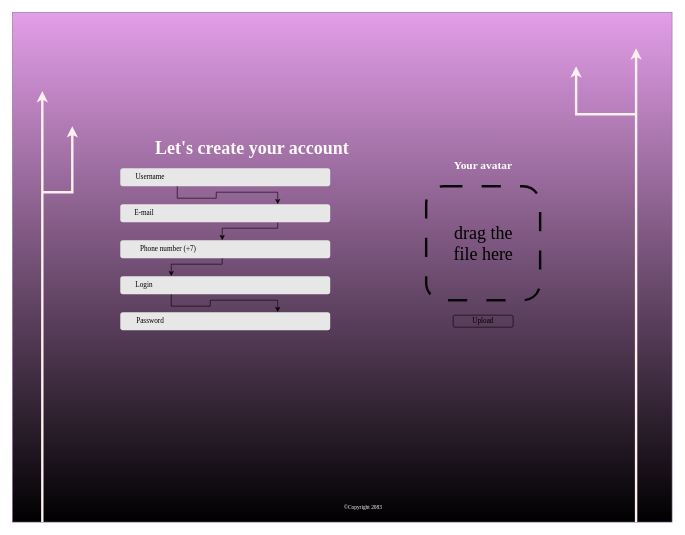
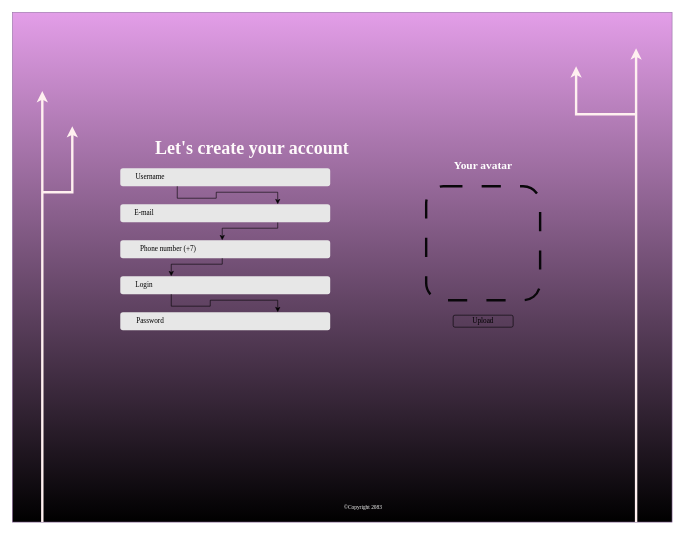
(483, 243) -> none
